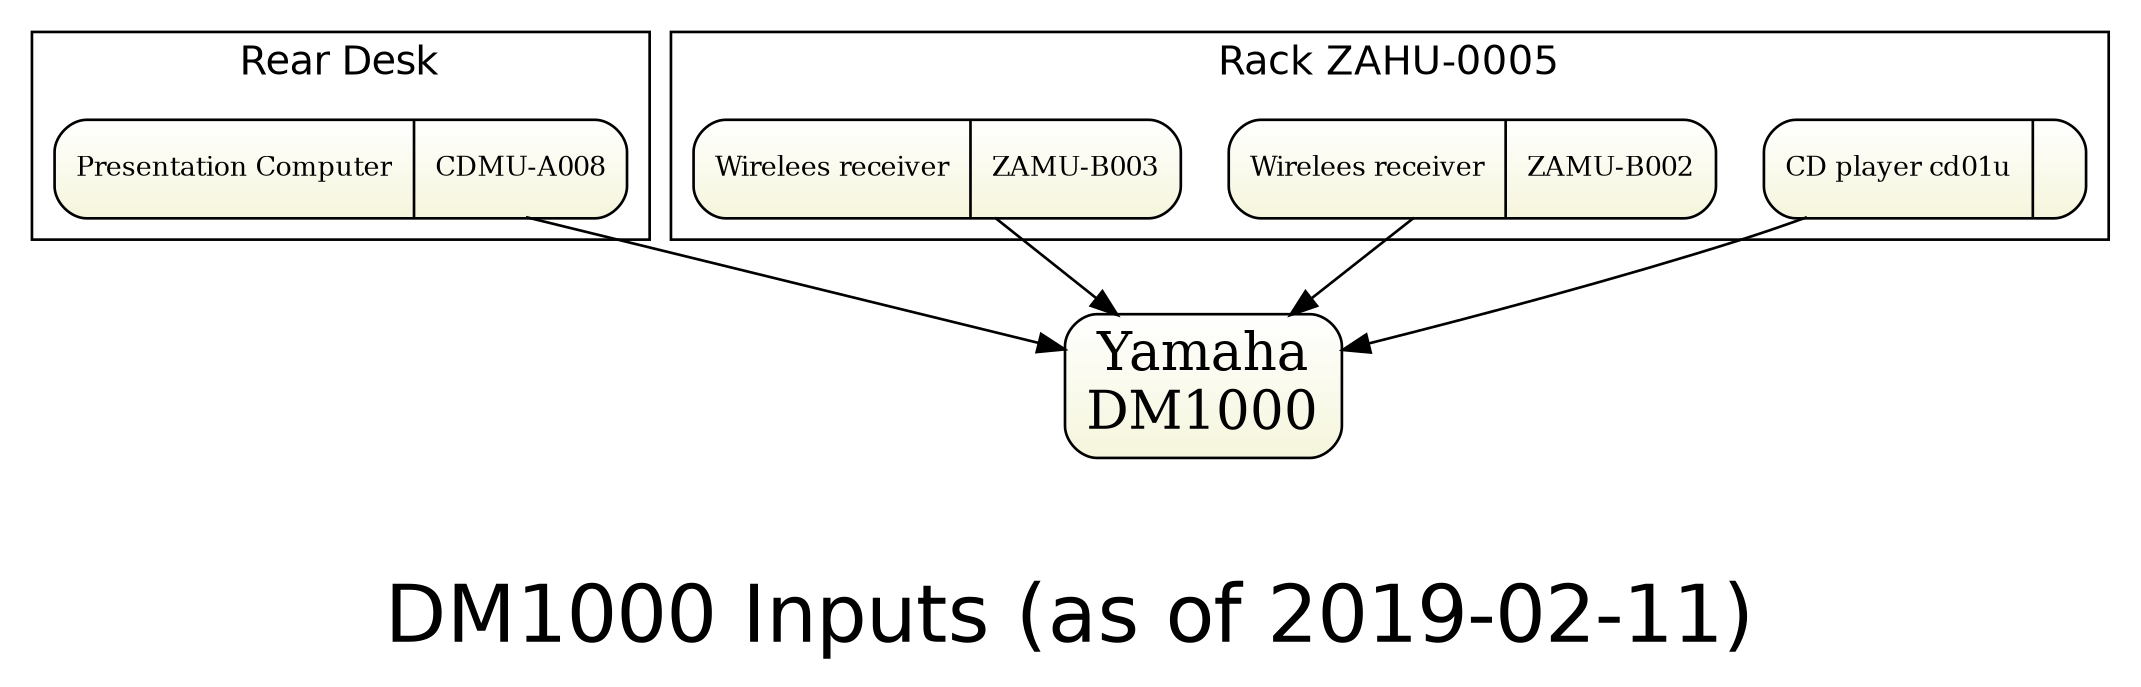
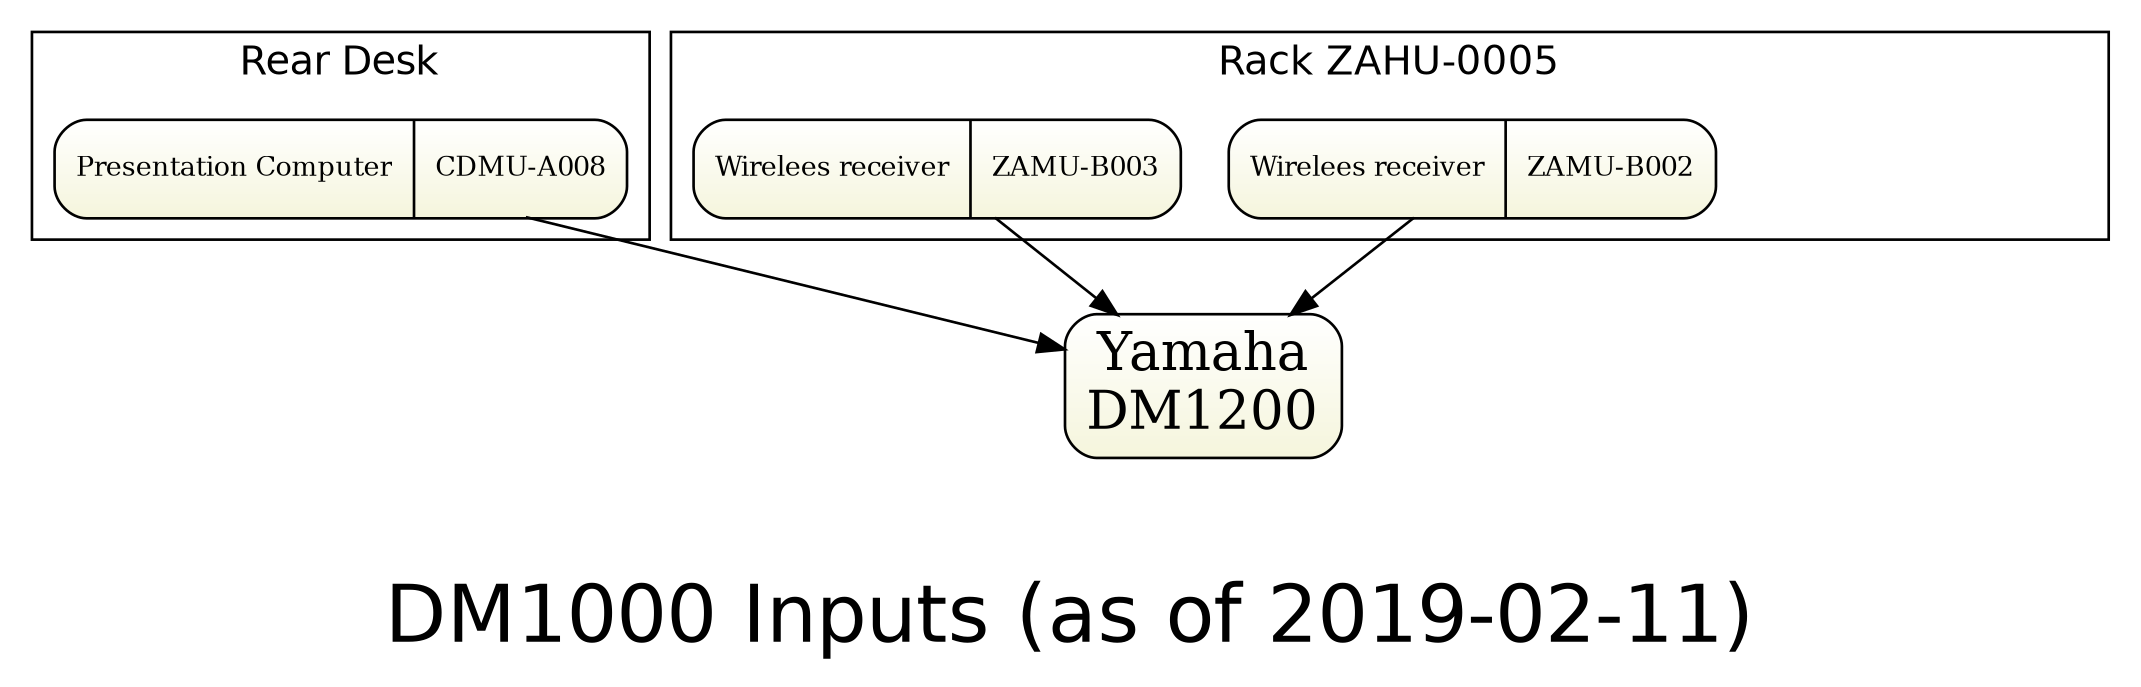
(1925, 169) -> none
(1203, 386) -> (1203, 386)
